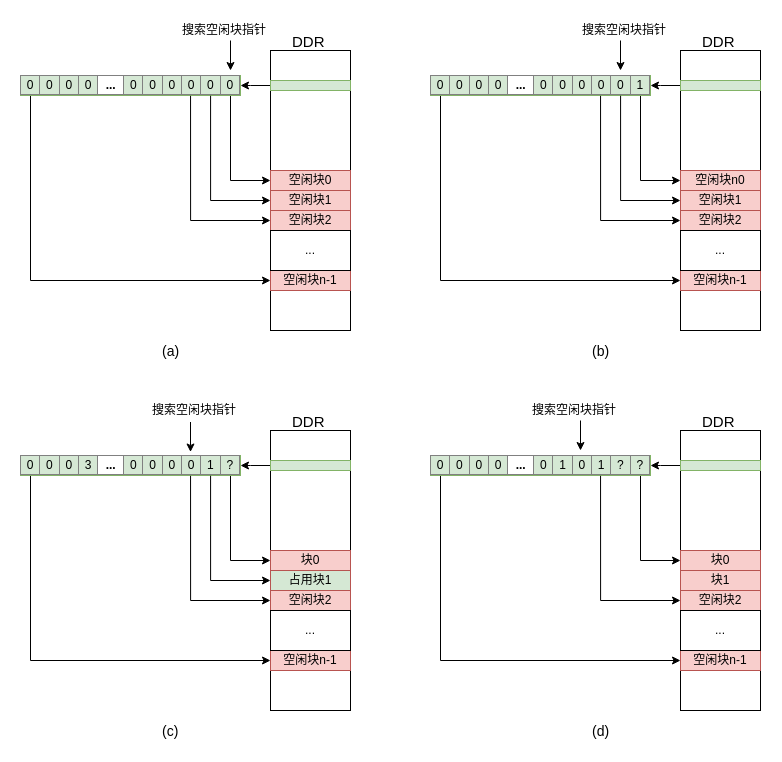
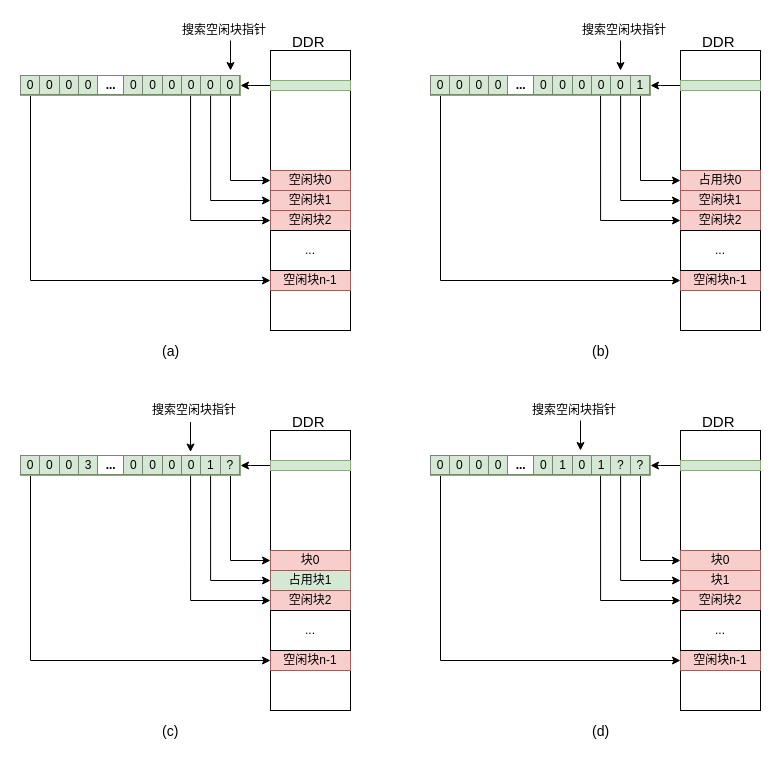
(721, 181) -> (721, 181)
none -> (621, 554)
